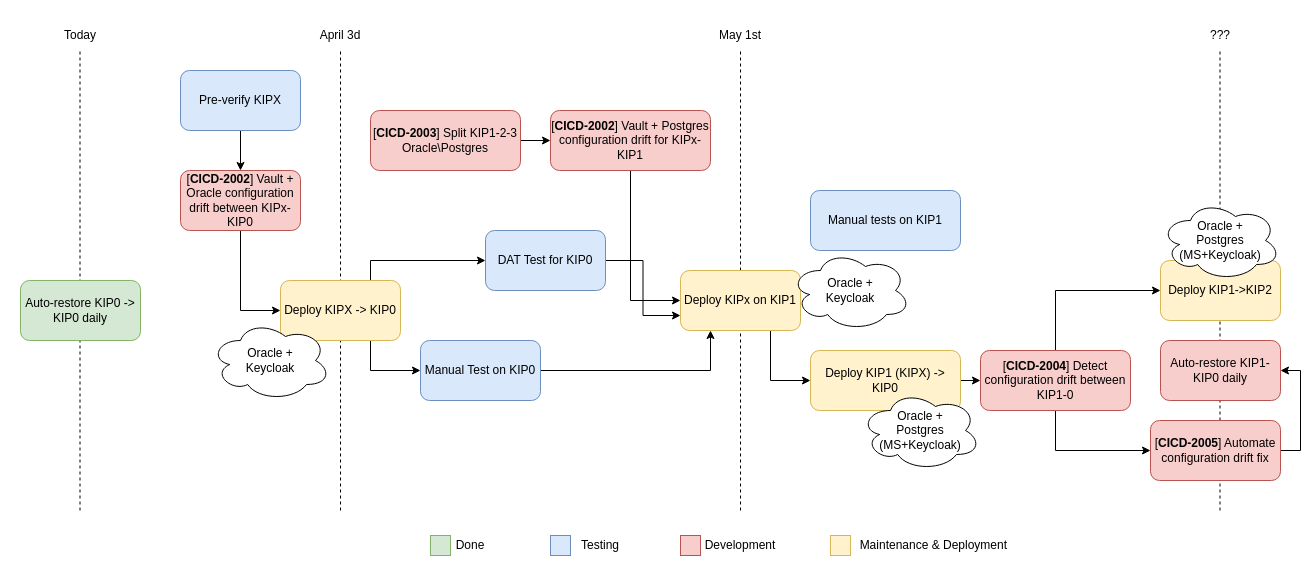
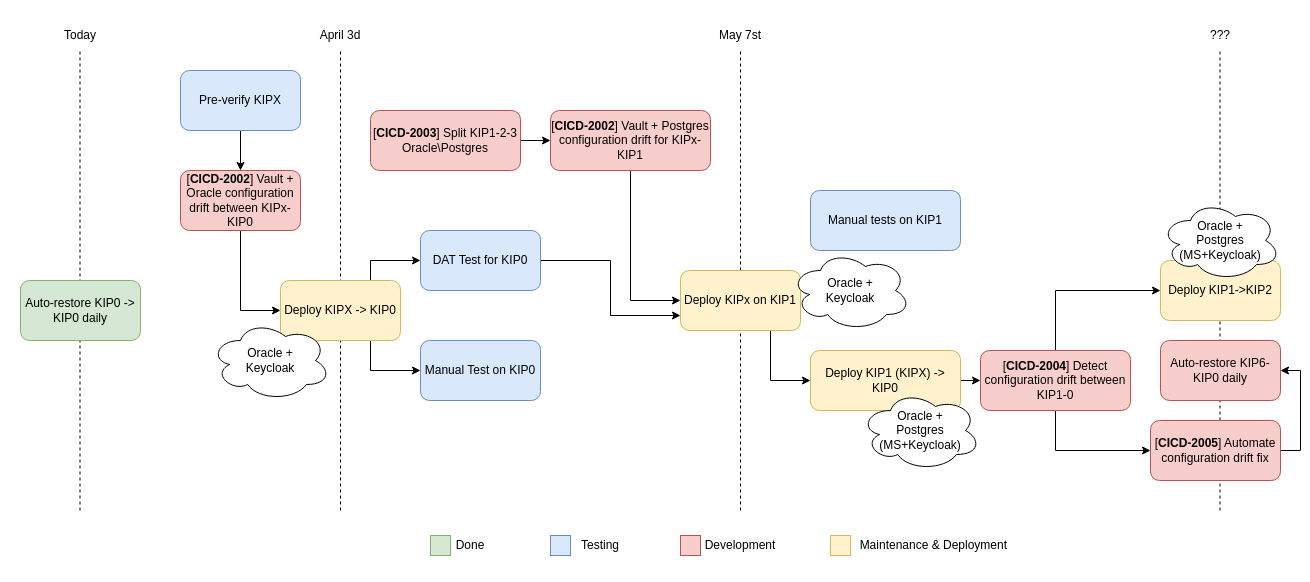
(741, 36) -> (741, 36)
(546, 261) -> (481, 261)
(642, 371) -> none
(1221, 371) -> (1221, 371)
